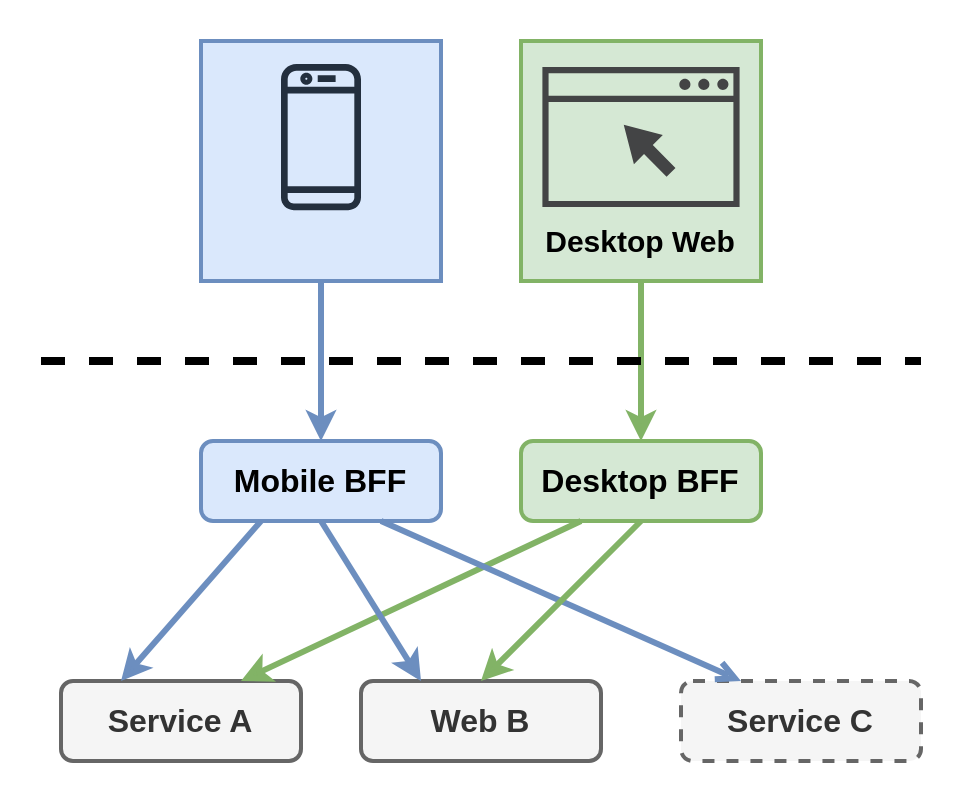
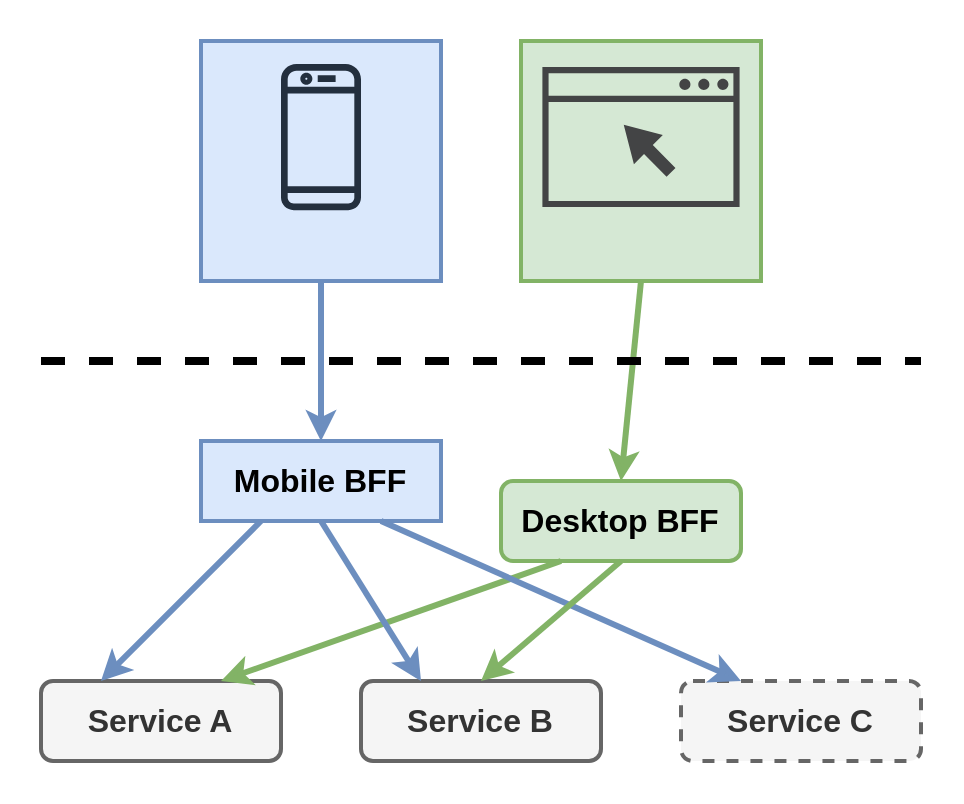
(641, 241) -> none
(321, 481) -> (321, 481)
(641, 481) -> (621, 521)
(722, 673) -> (720, 672)
(181, 721) -> (161, 721)
(481, 721) -> (481, 721)
